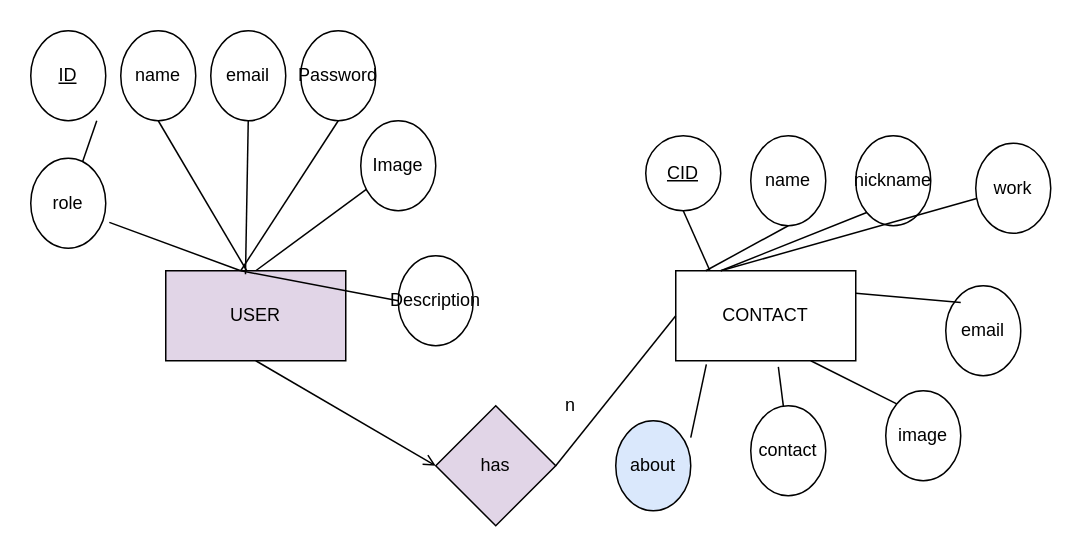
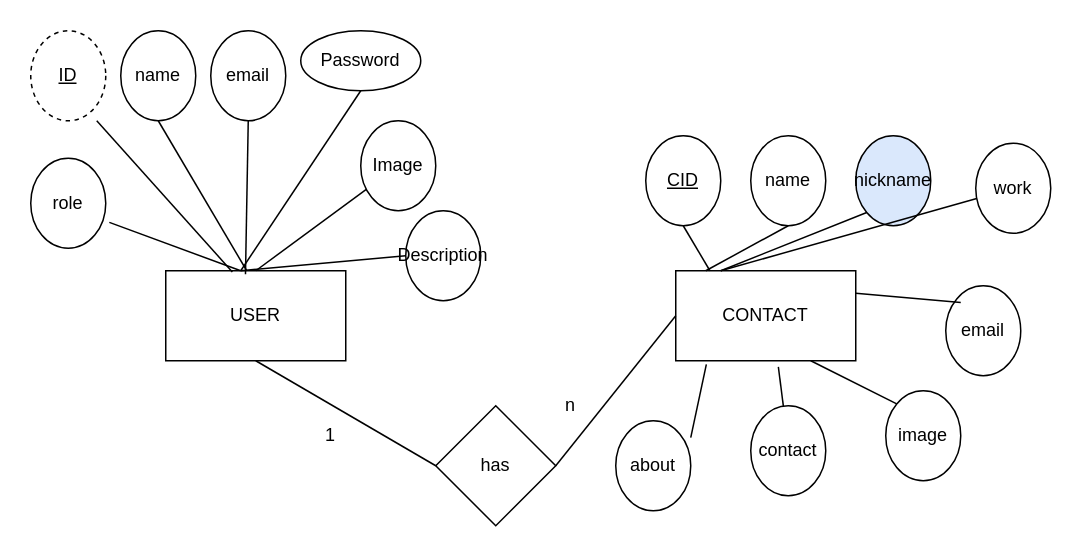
(68, 76) -> (68, 76)
(338, 76) -> (361, 61)
(90, 141) -> (160, 191)
(683, 173) -> (683, 181)
(893, 181) -> (893, 181)
(436, 301) -> (443, 256)
(256, 316) -> (256, 316)
none -> (331, 436)
(430, 463) -> (431, 463)
(496, 466) -> (496, 466)
(653, 466) -> (653, 466)
